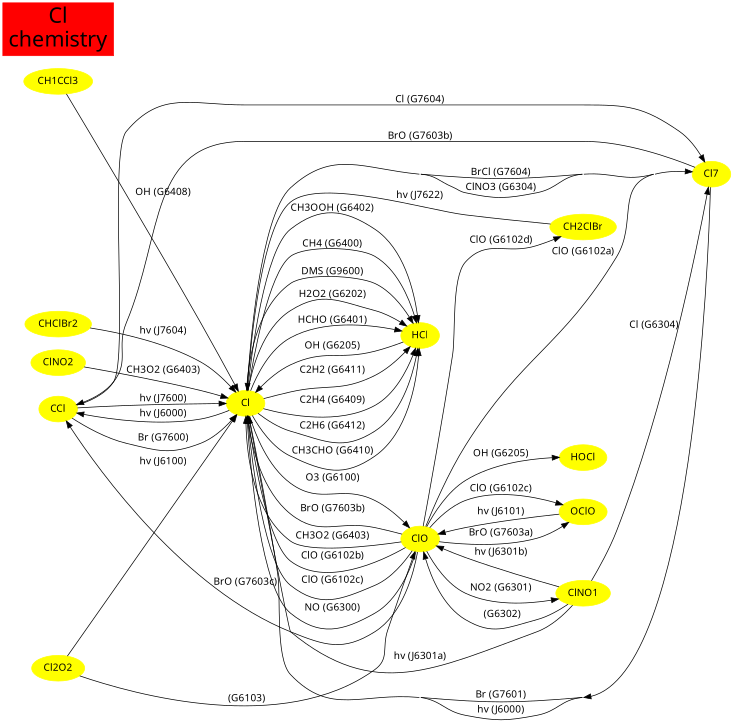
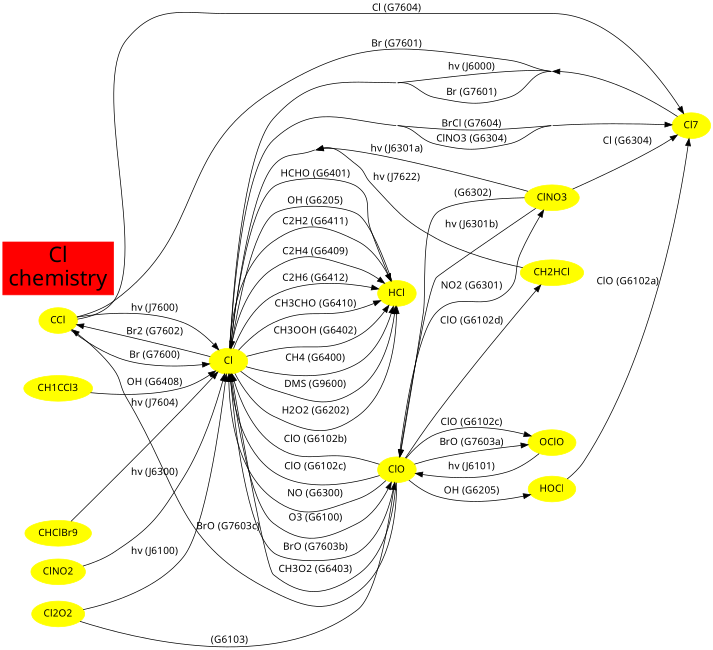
(420, 136) -> (397, 44)
(583, 227) -> (552, 273)
(58, 324) -> (58, 533)
(543, 349) -> (648, 321)
(163, 370) -> (155, 472)
(163, 414) -> (155, 332)
(583, 593) -> (552, 198)
